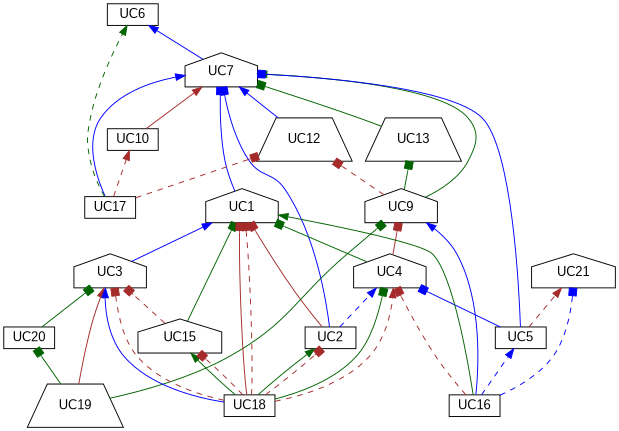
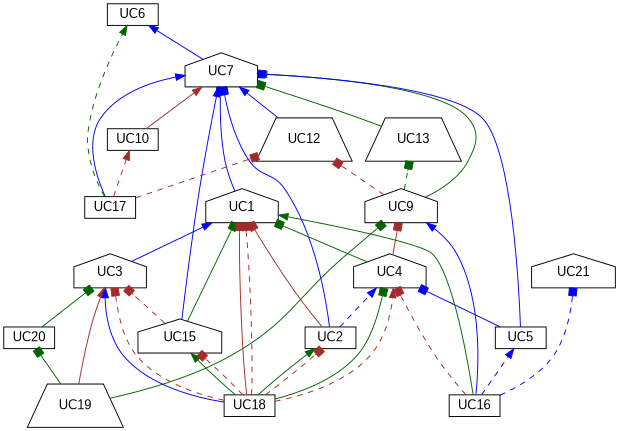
(406, 180) -> (406, 180)
none -> (197, 207)
(542, 311) -> none
